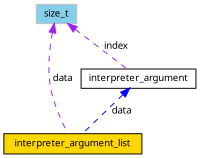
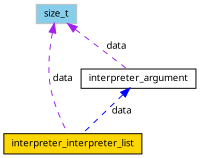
(115, 46) -> (115, 46)
(73, 144) -> (73, 144)
